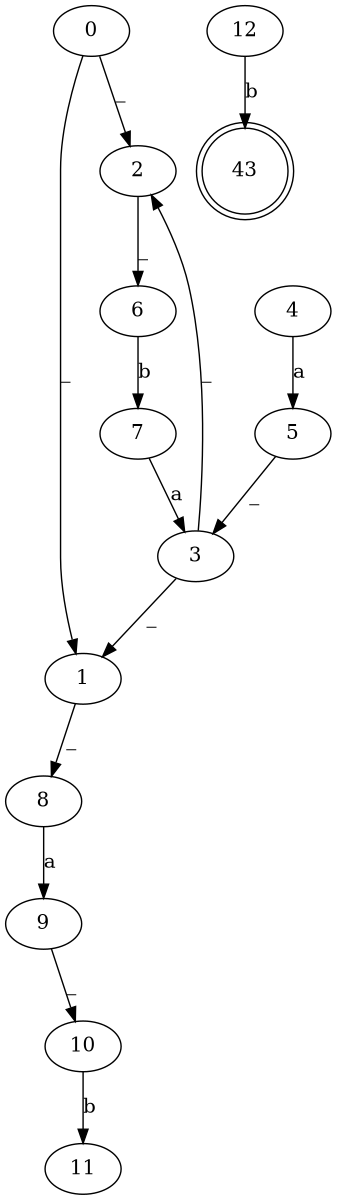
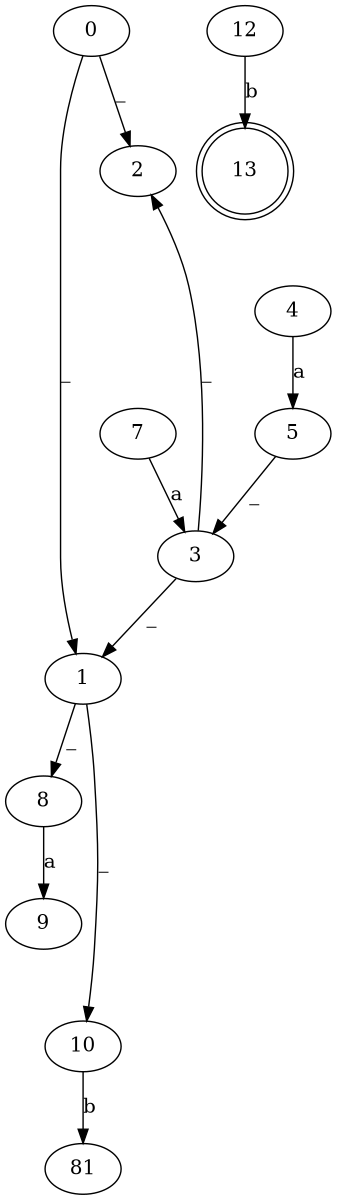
(245, 171) -> (245, 171)
(138, 311) -> none
(61, 978) -> (98, 855)
(83, 1169) -> (83, 1169)
